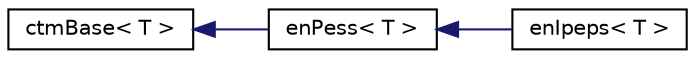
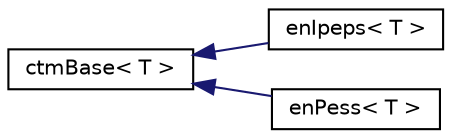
(485, 29) -> (241, 47)
